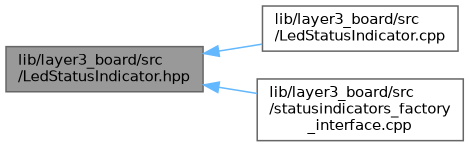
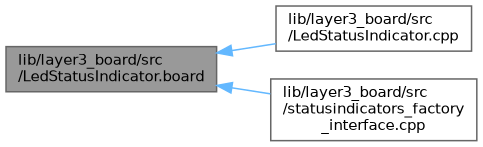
(105, 69) -> (111, 69)
